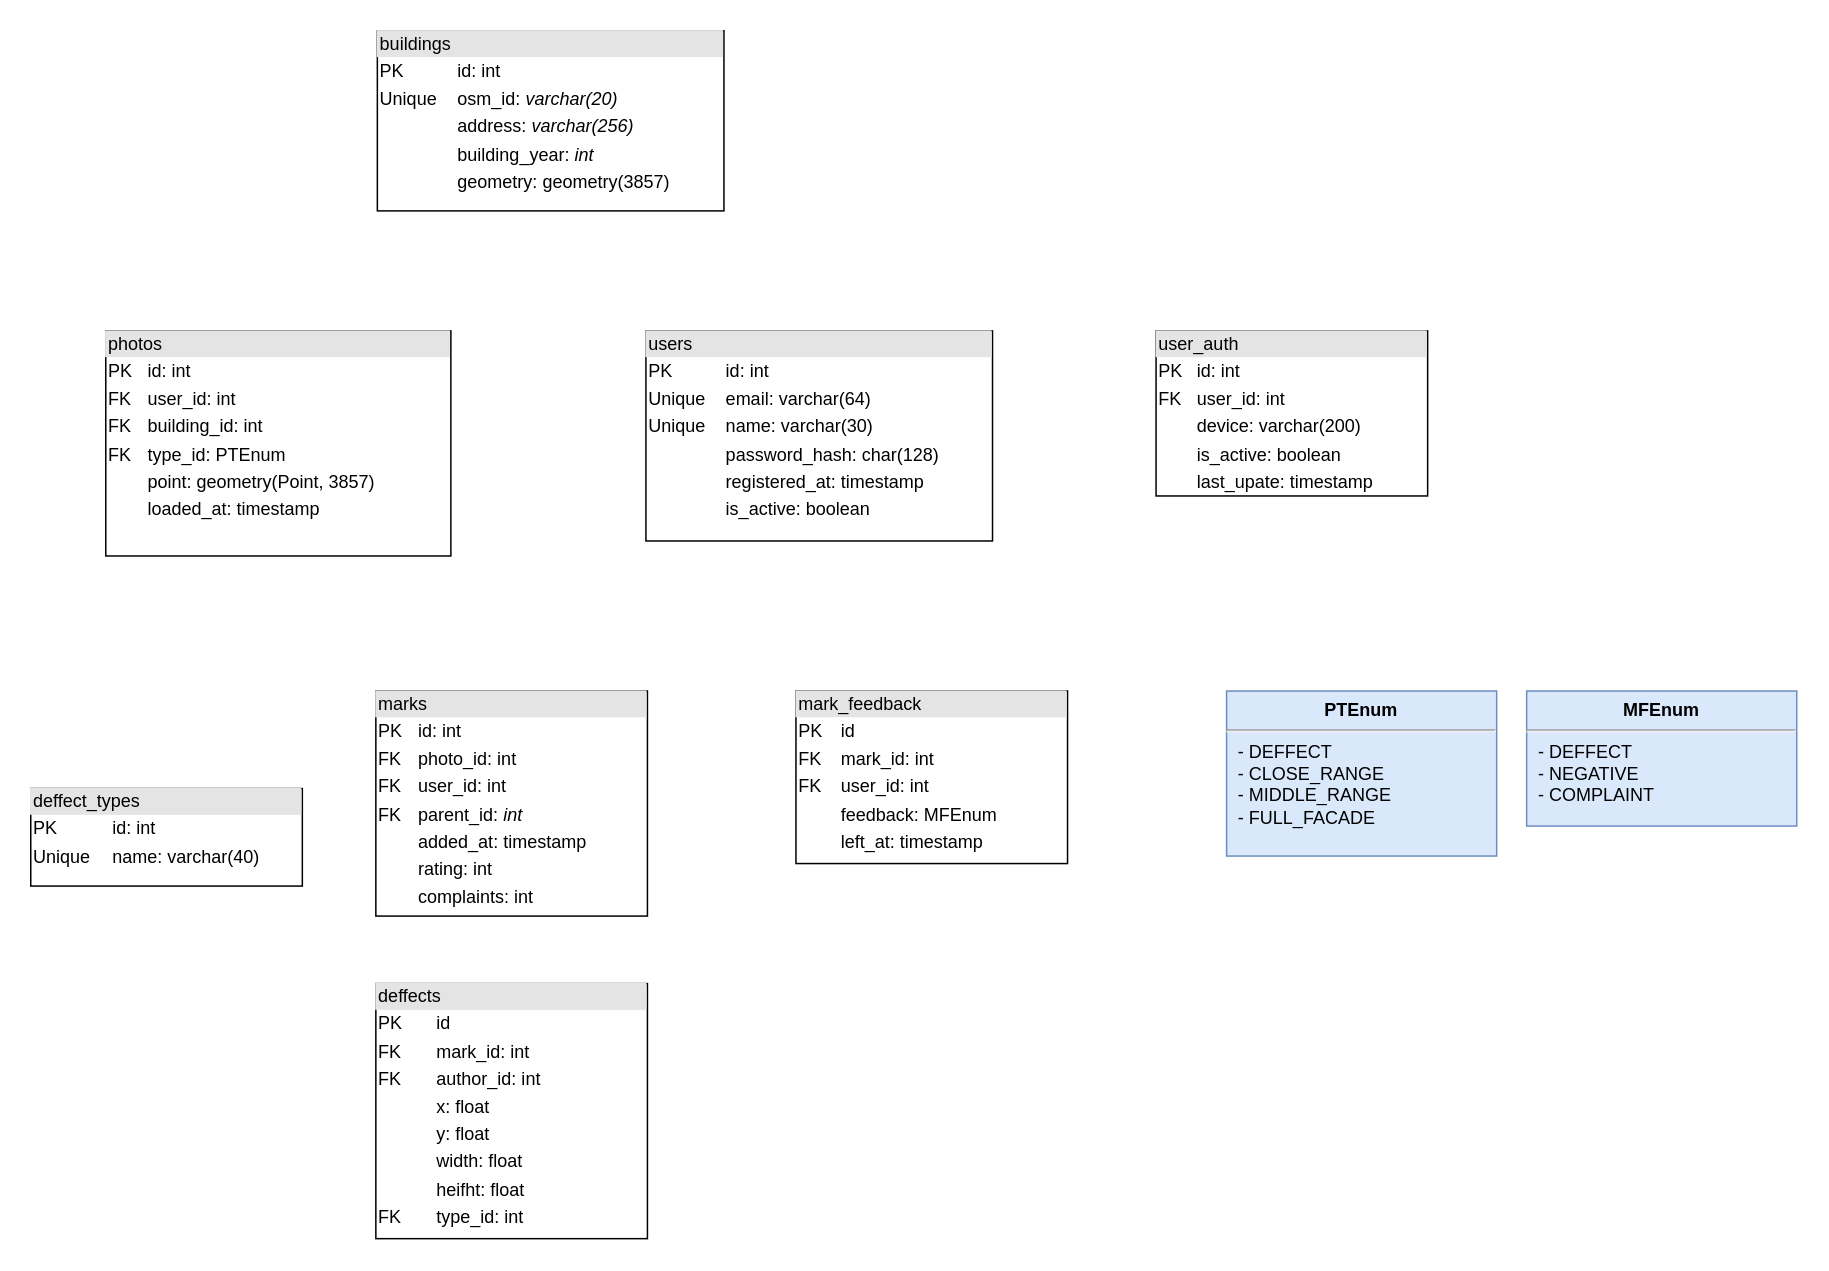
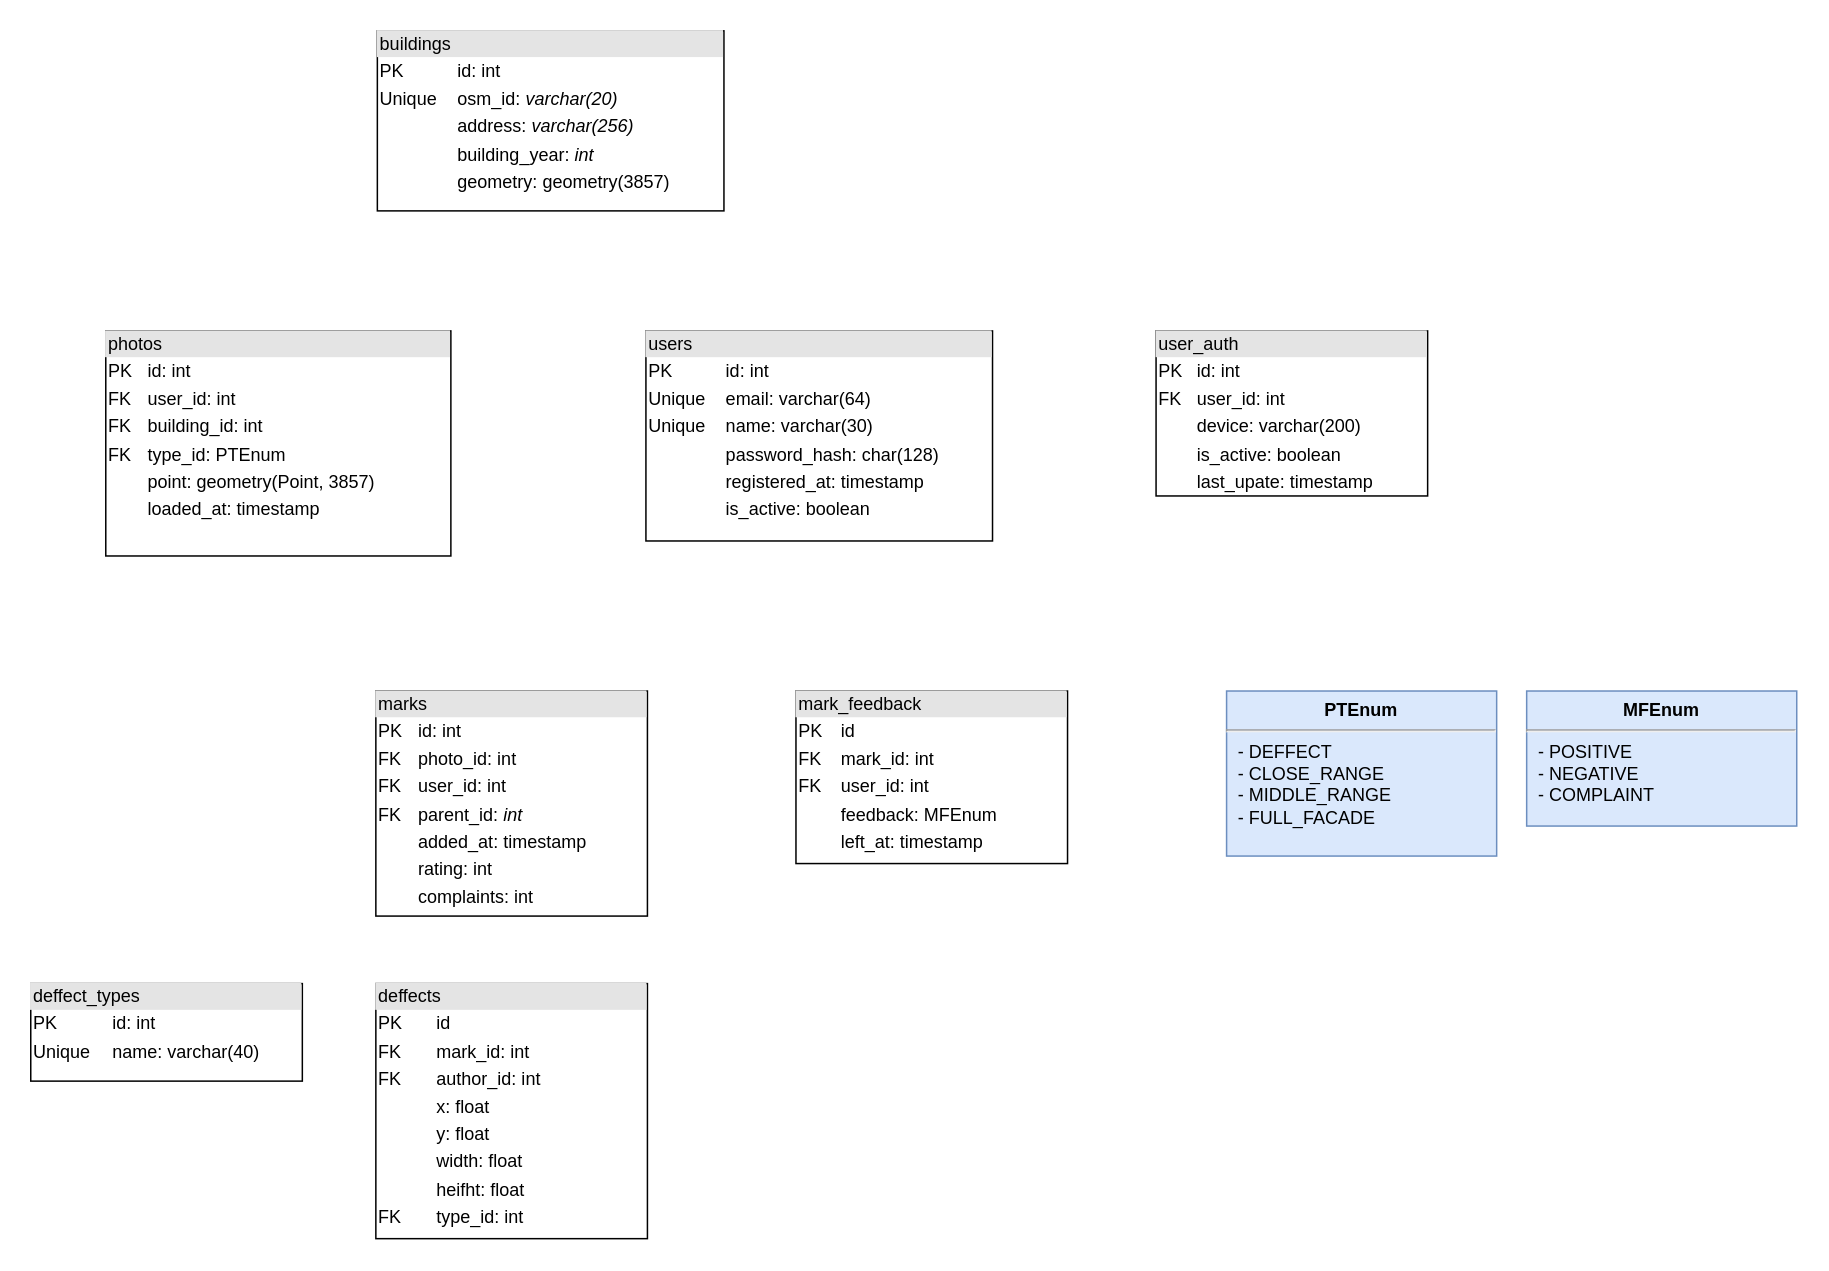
(1579, 691) -> (1579, 691)
(167, 837) -> (167, 1032)
